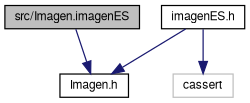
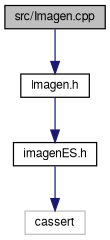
(72, 17) -> (55, 17)
(154, 48) -> (55, 114)
